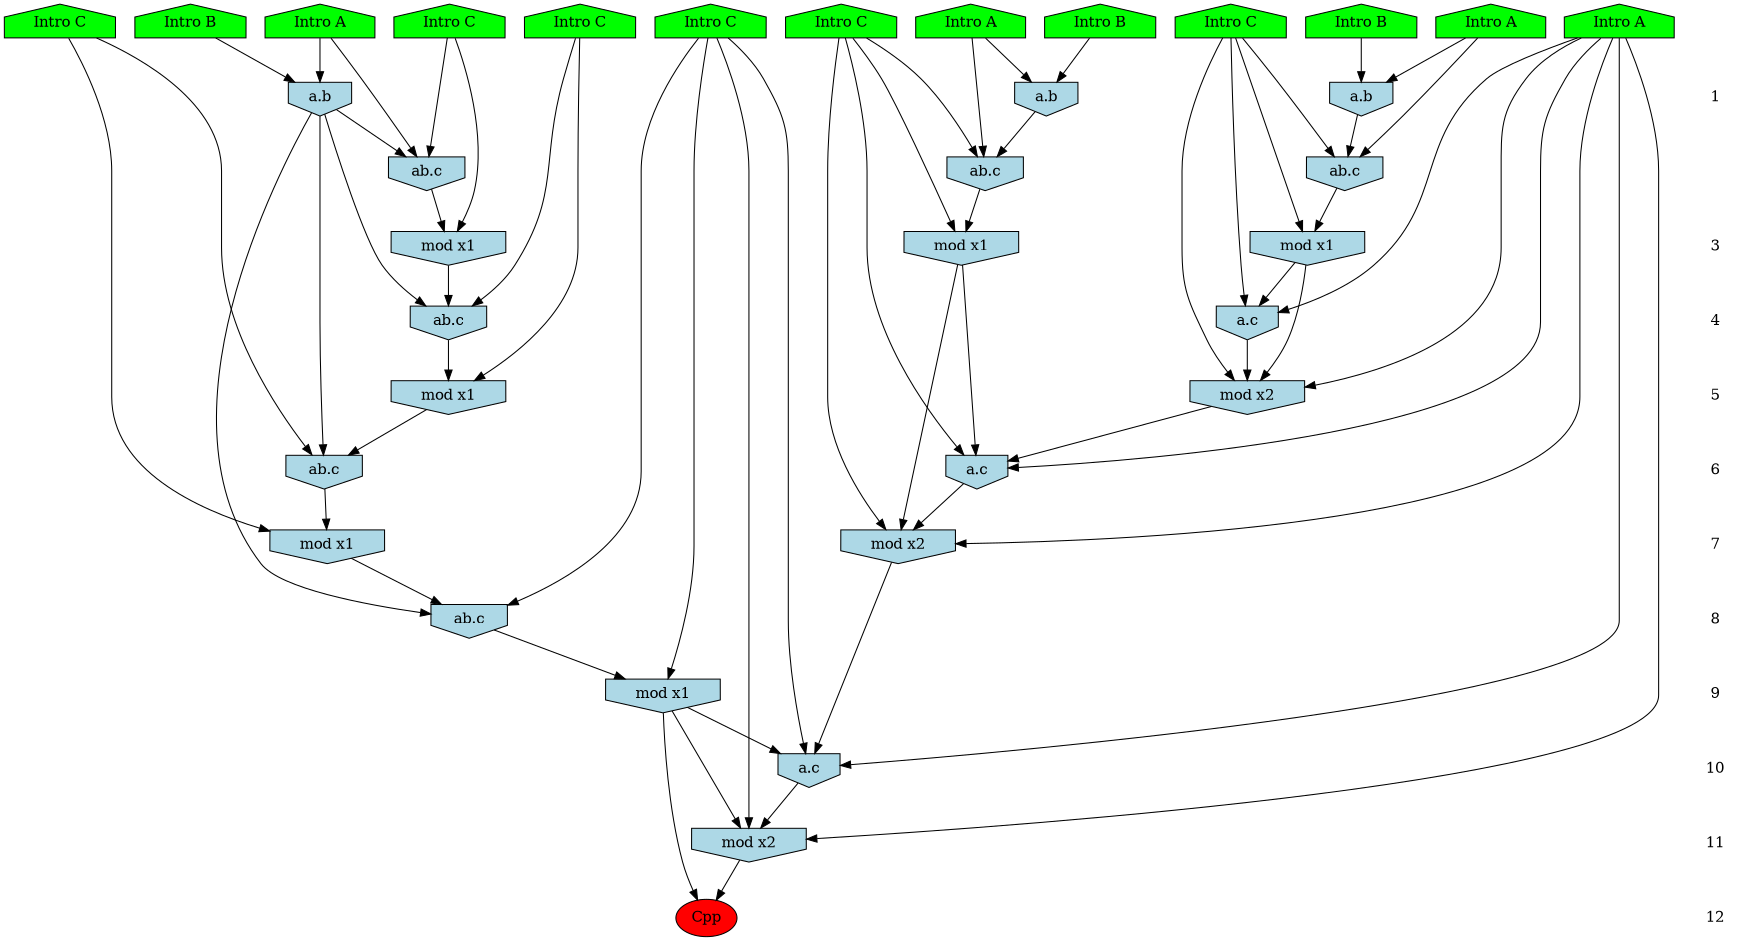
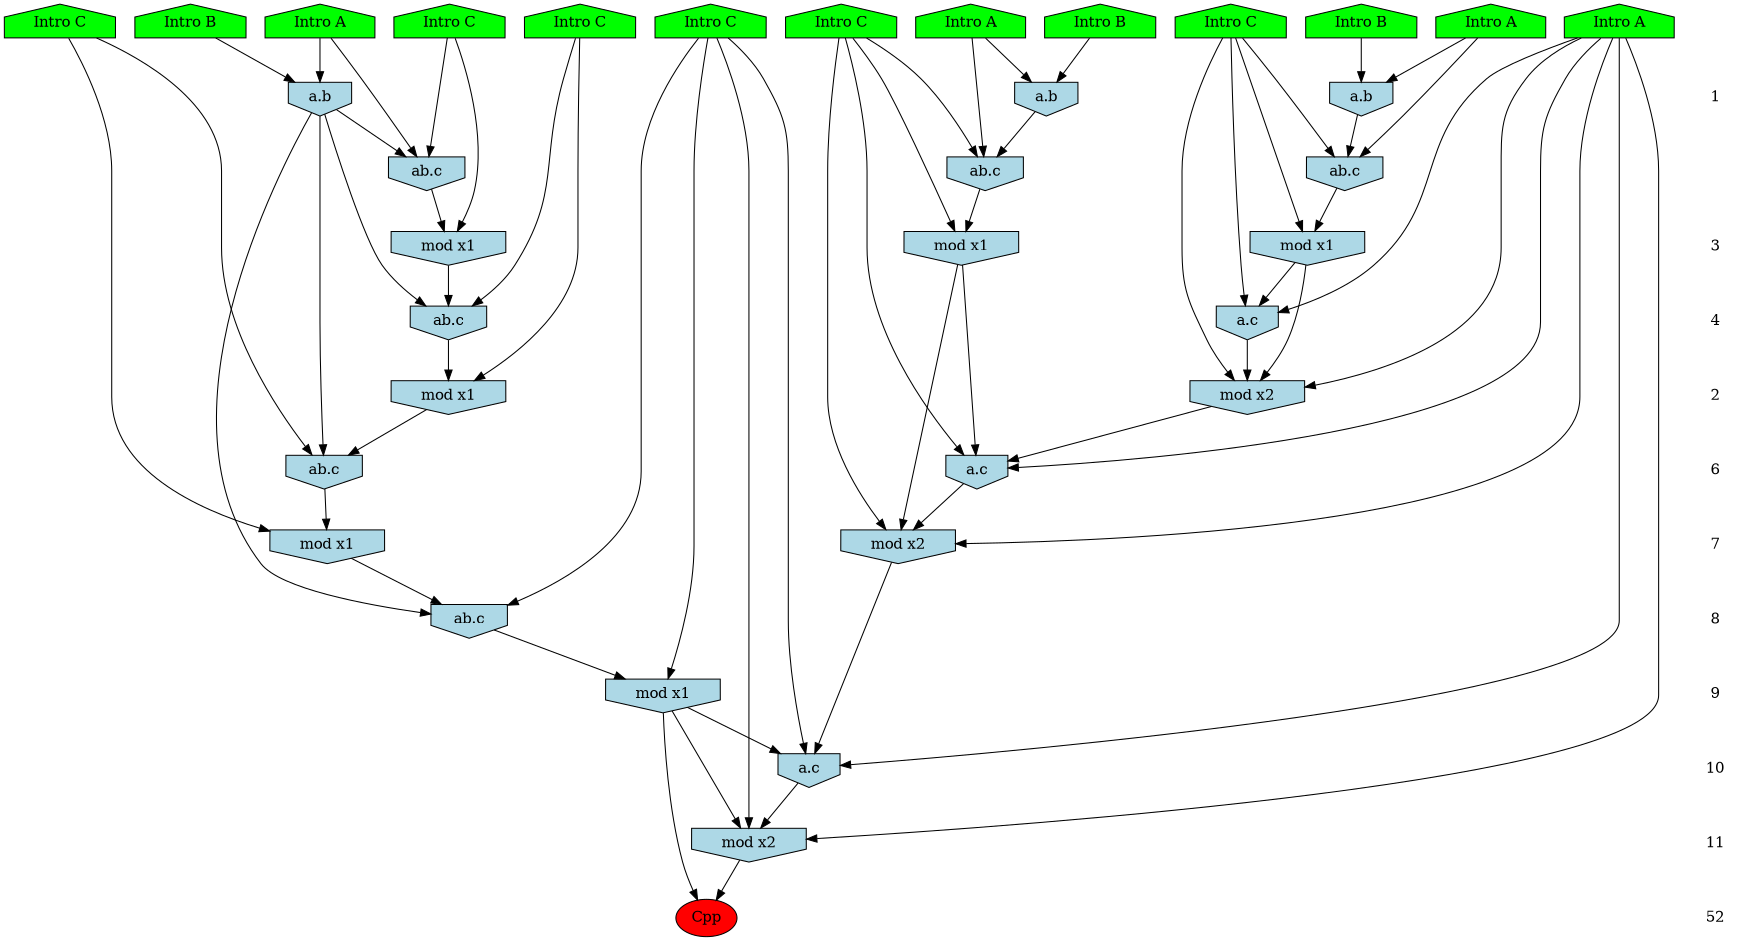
(1716, 396) -> (1716, 396)
(1716, 918) -> (1716, 918)
